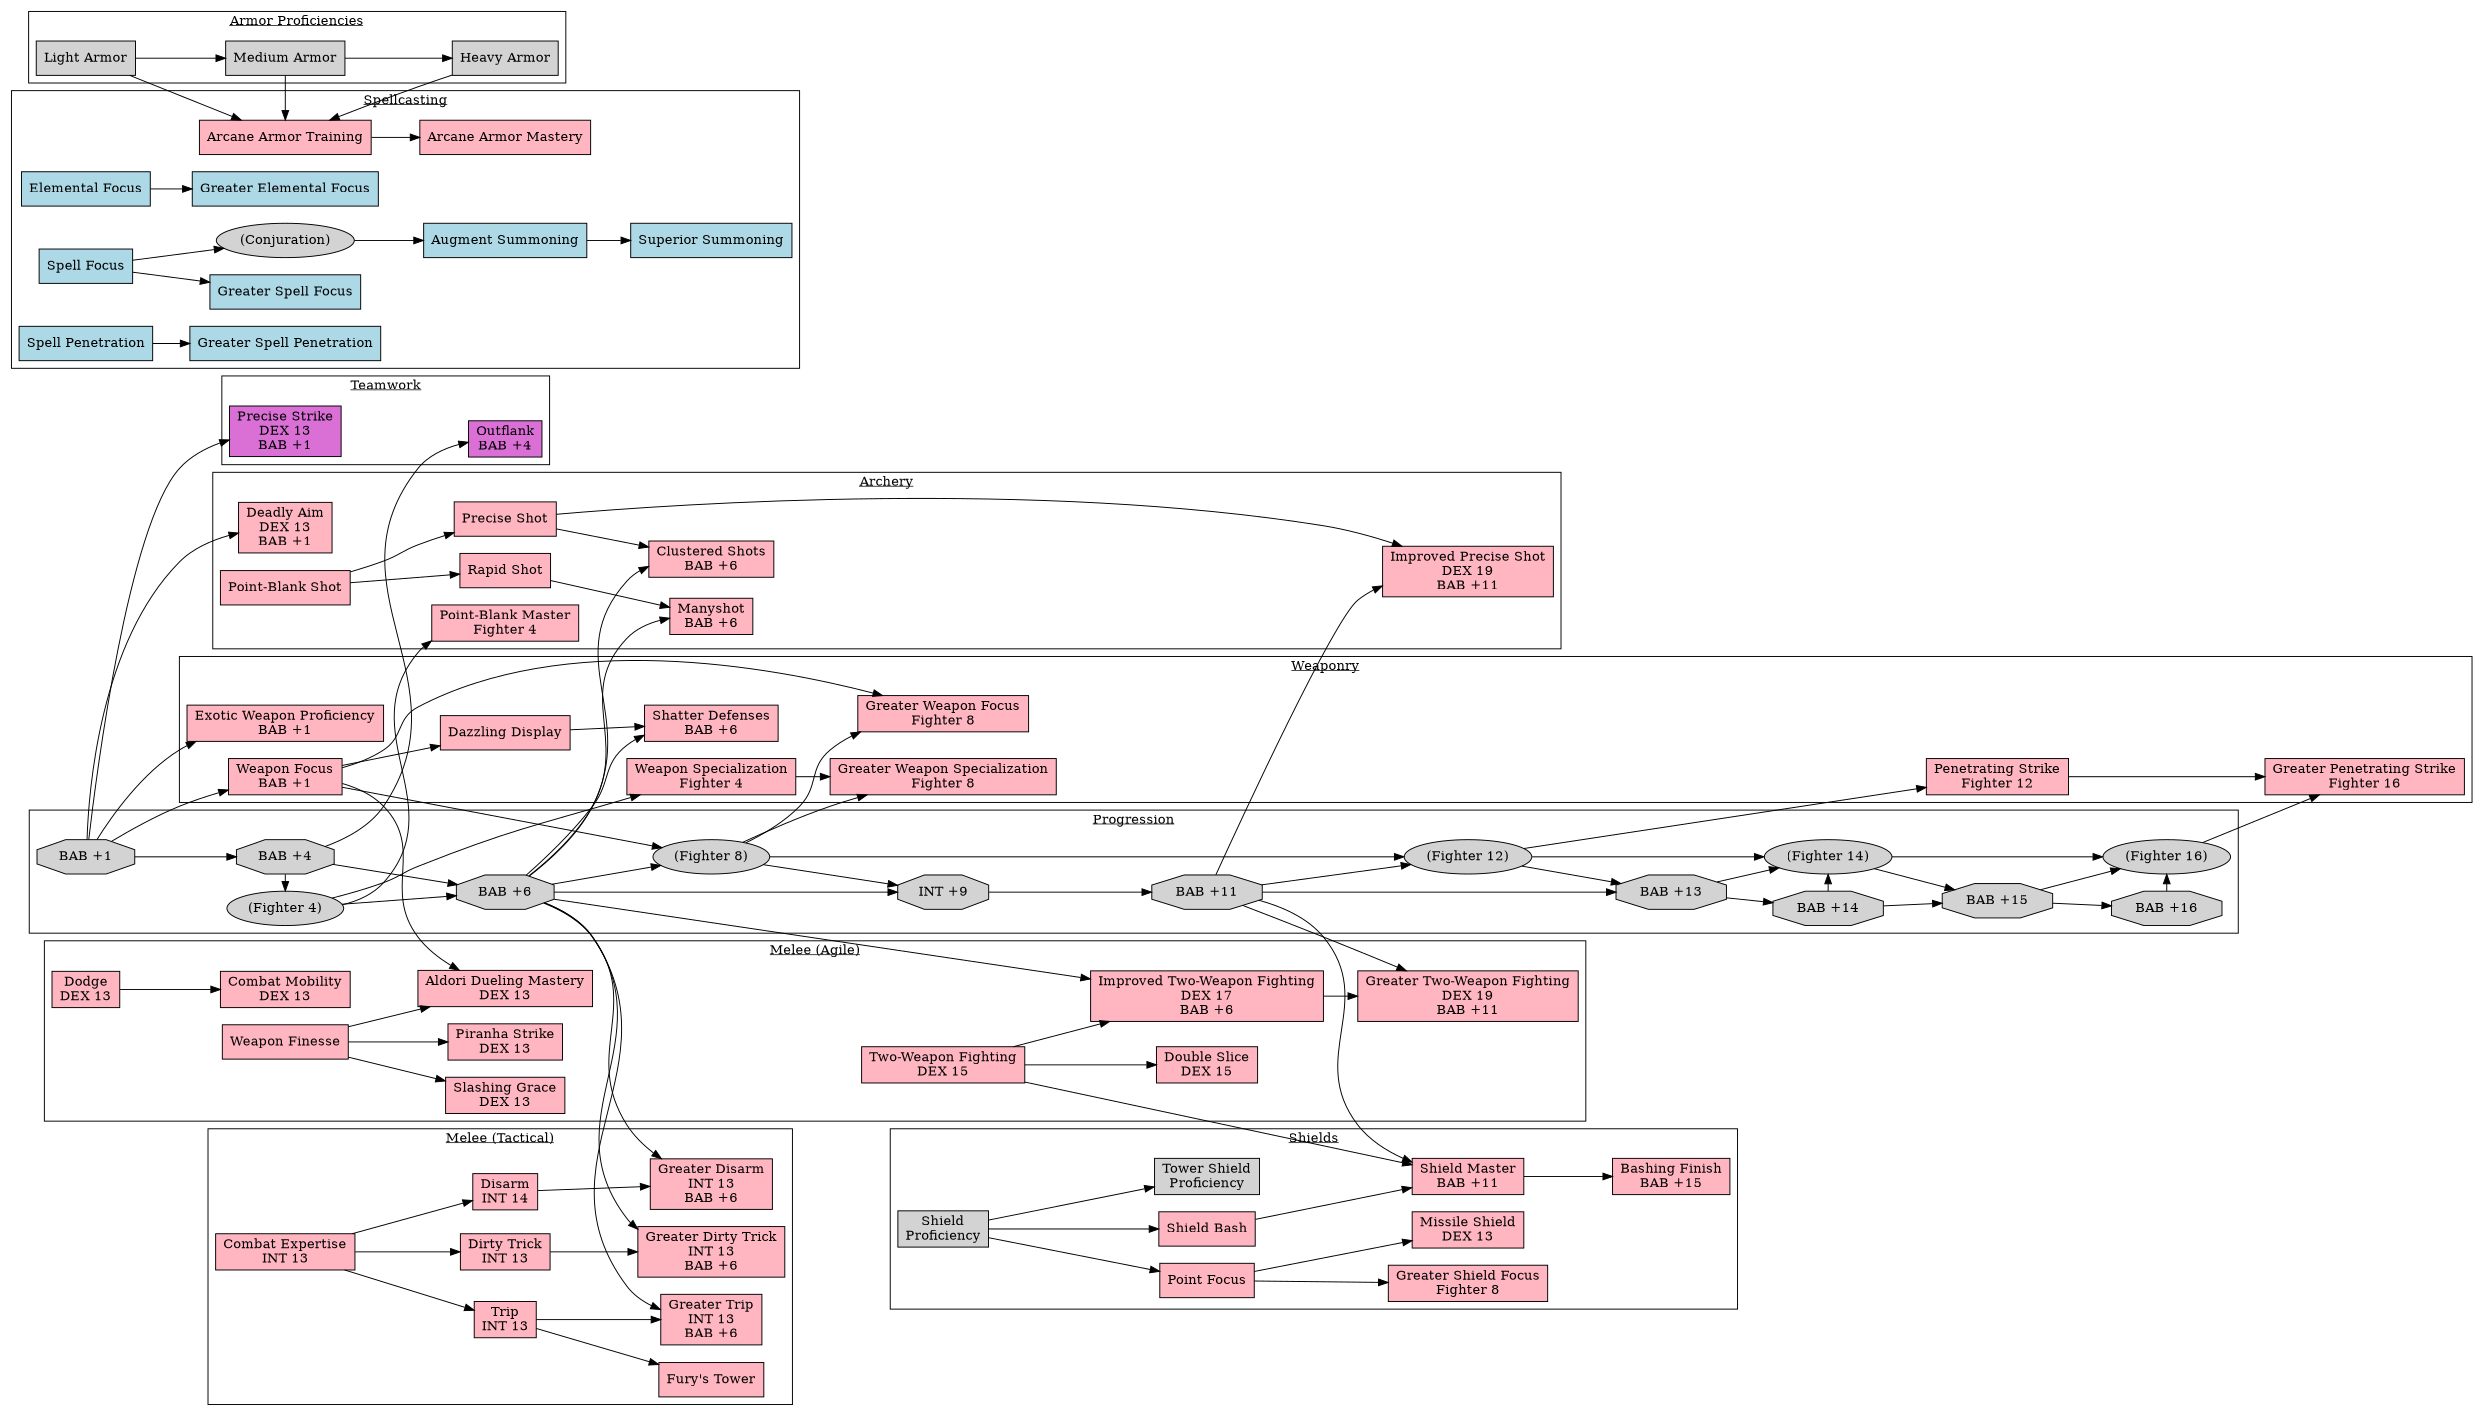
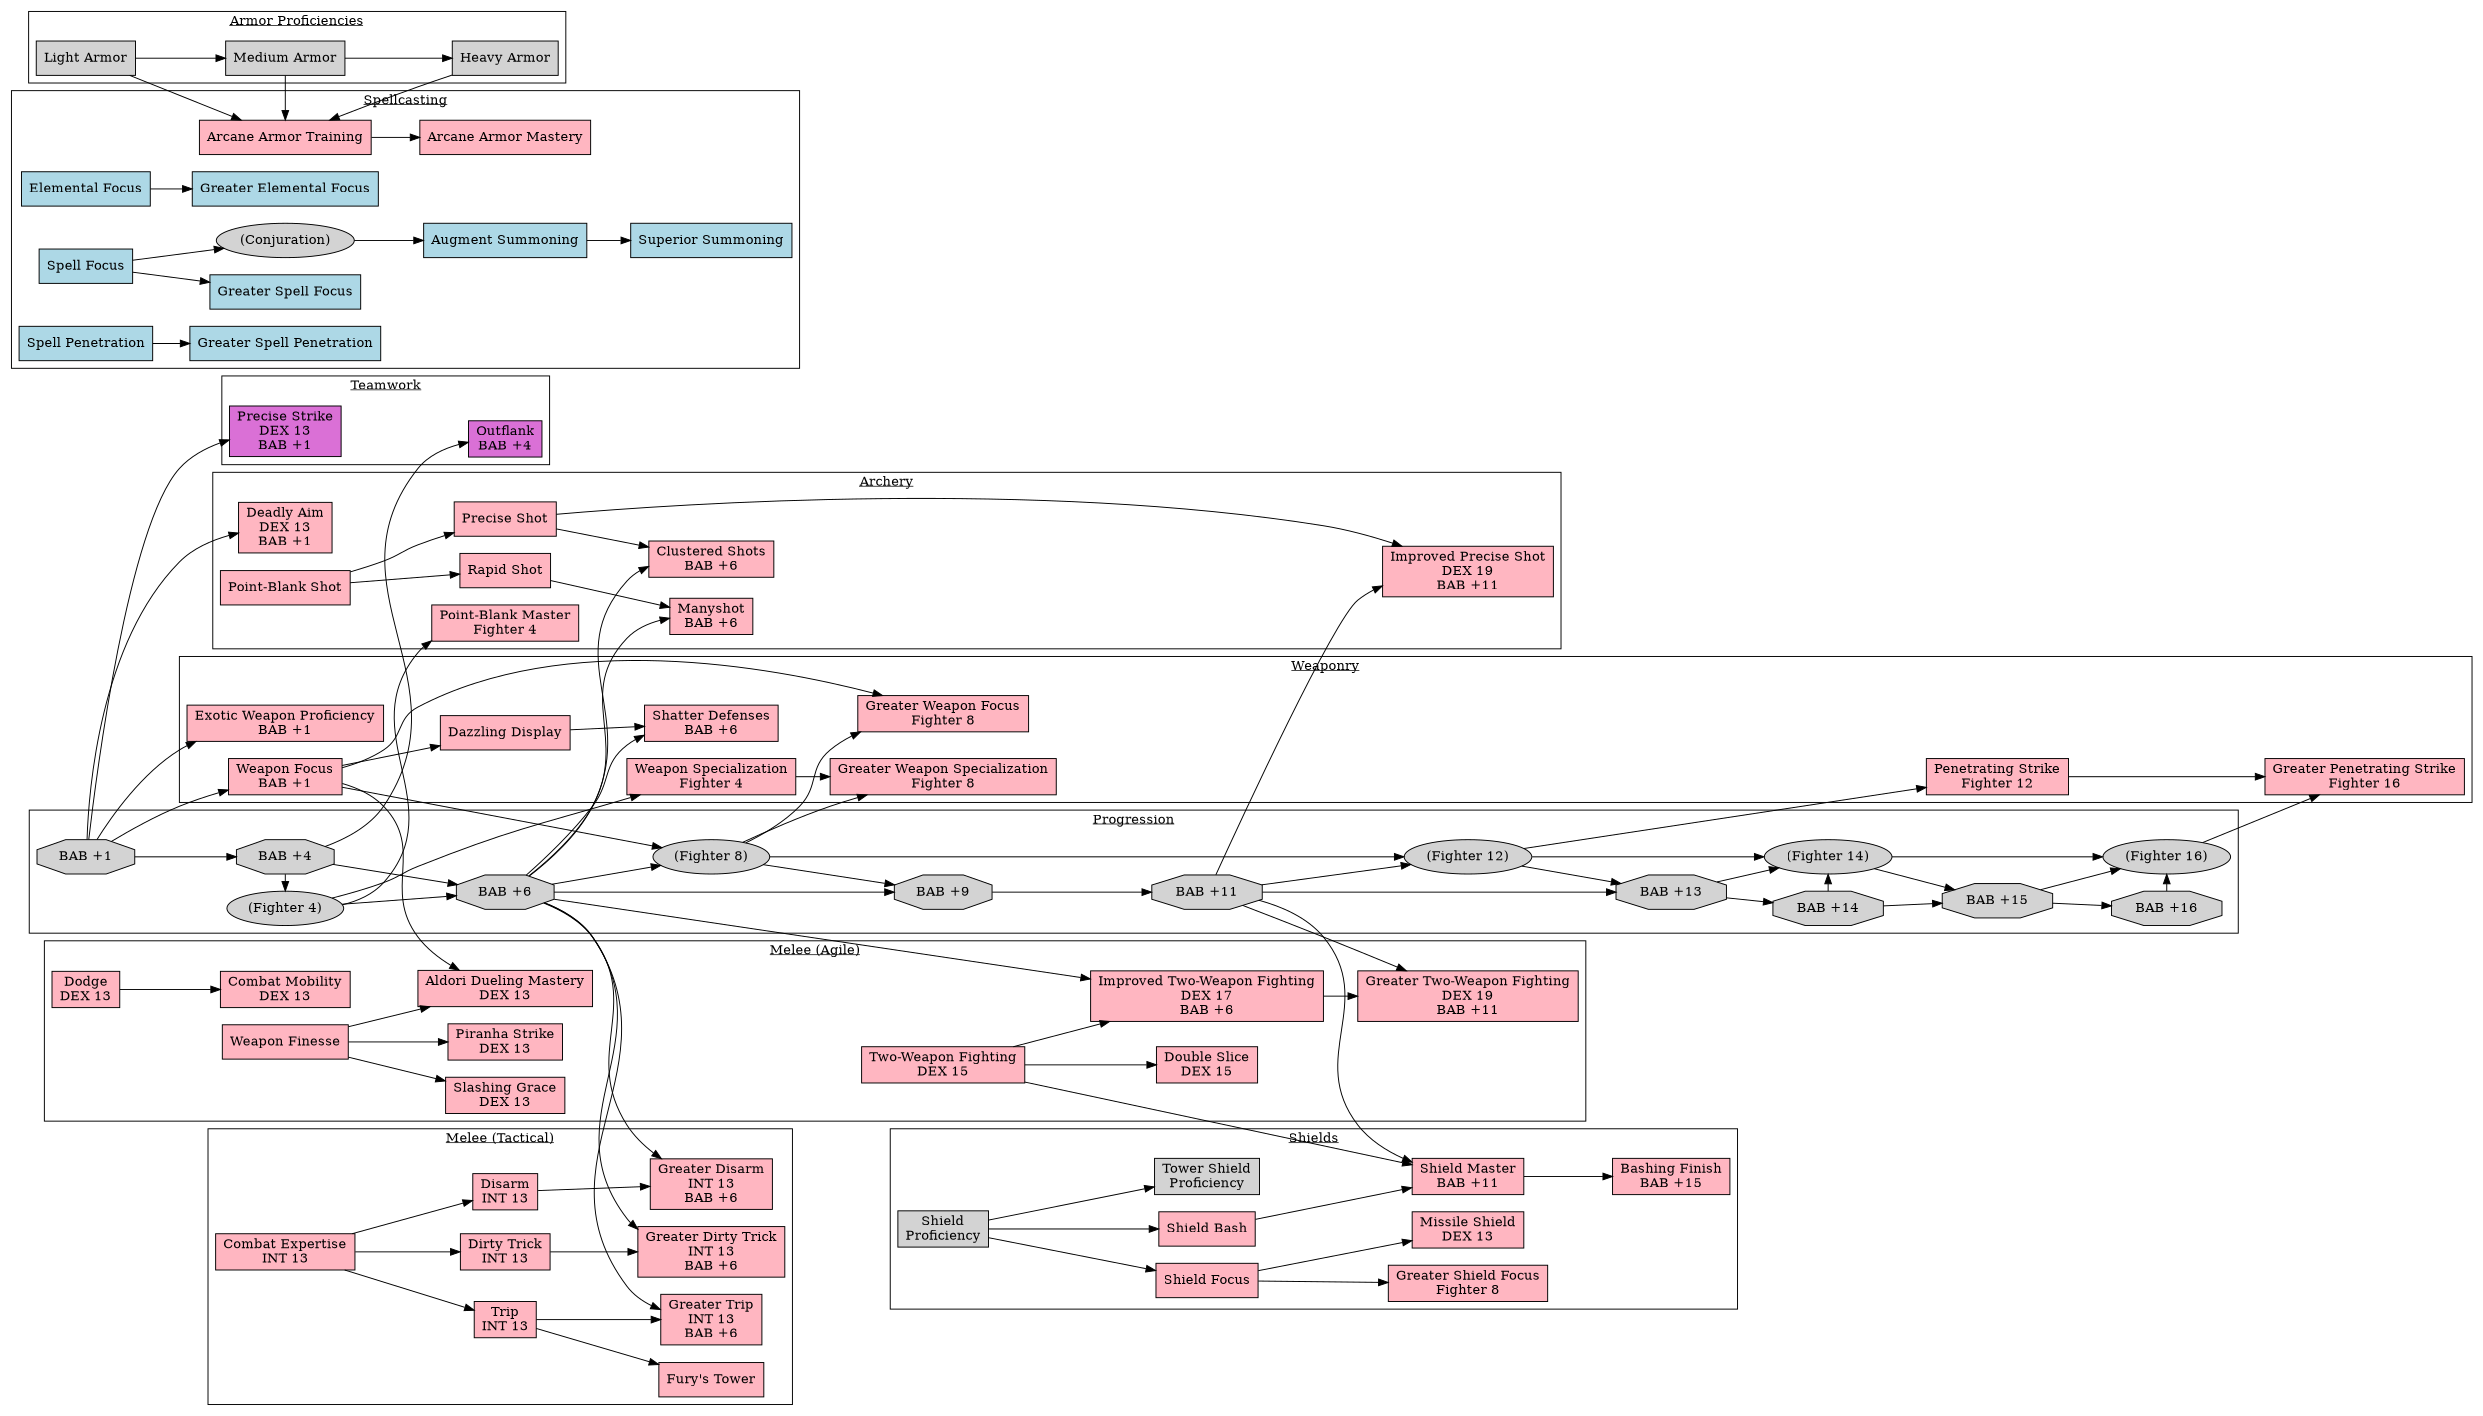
(943, 892) -> (943, 892)
(505, 1198) -> (505, 1198)
(1207, 1280) -> (1207, 1280)
